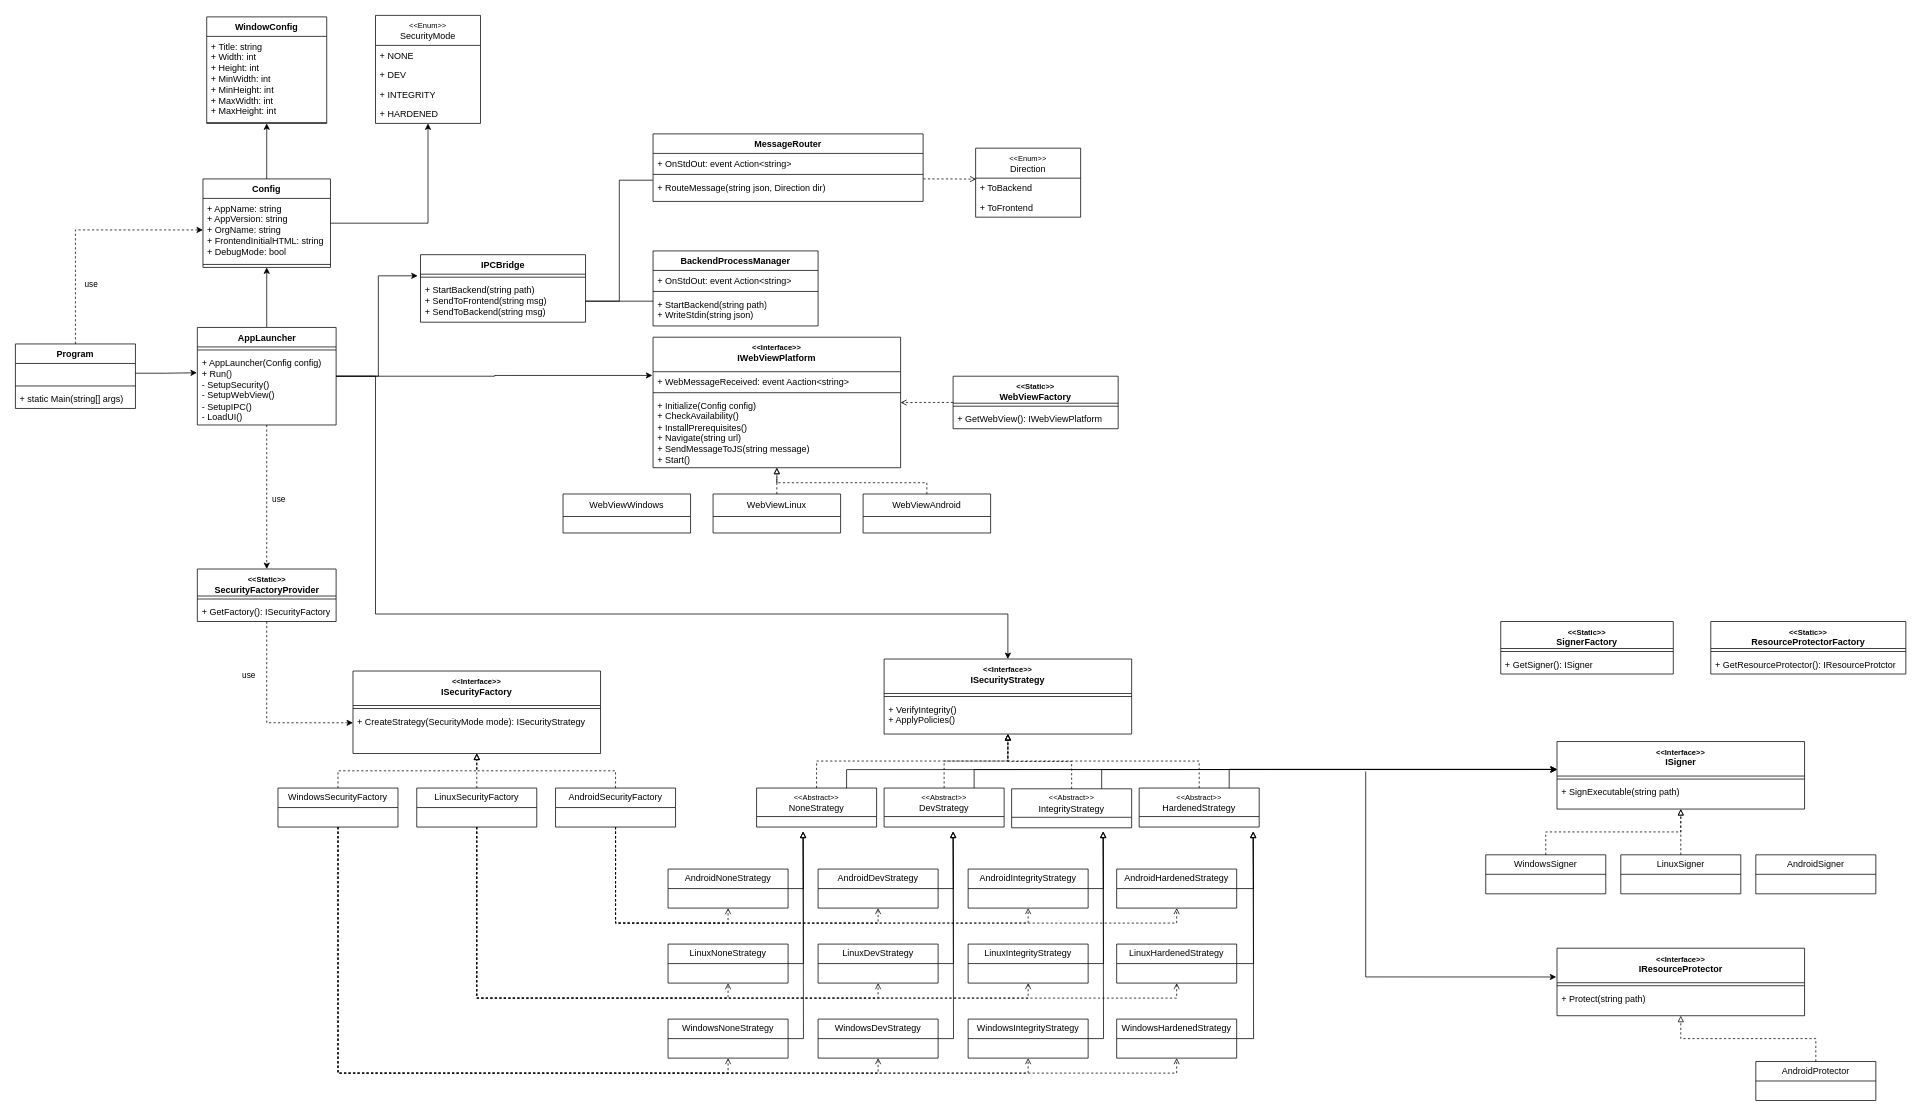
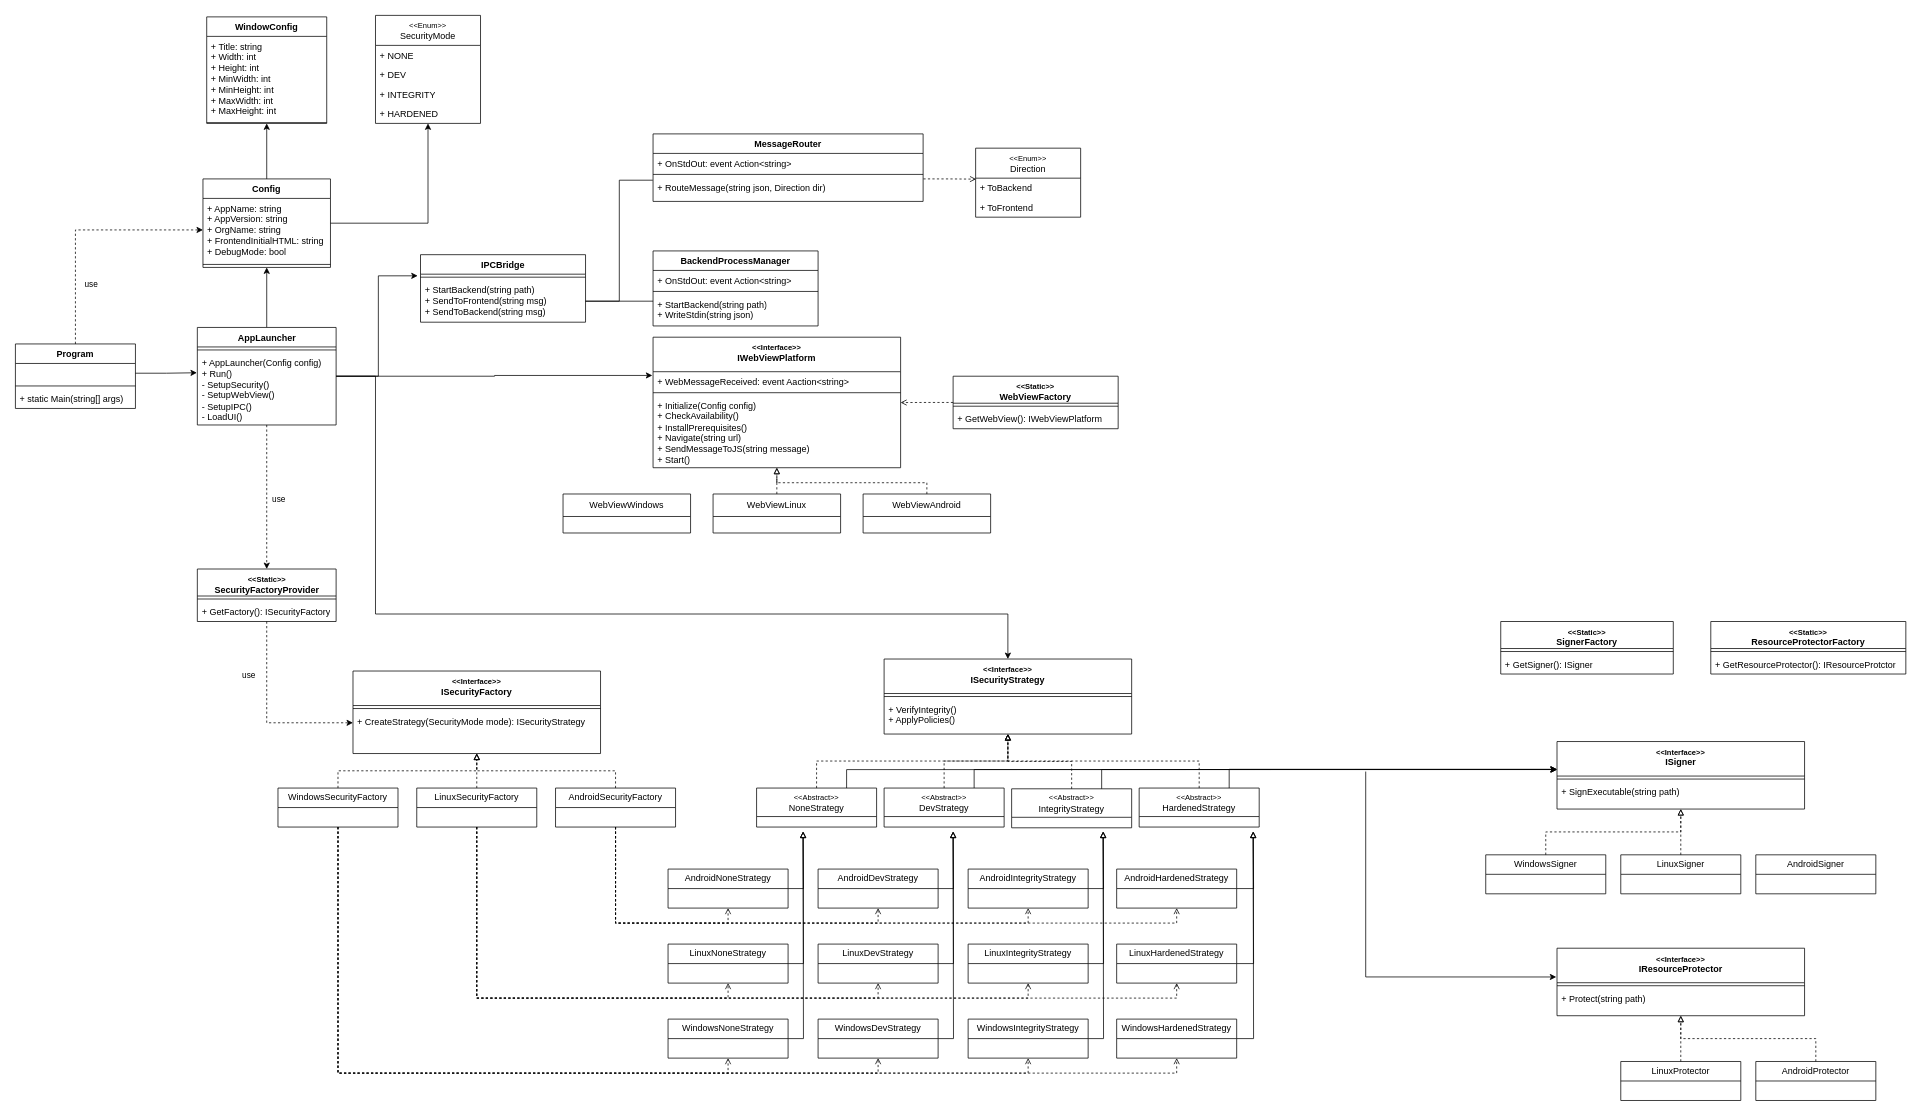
none -> (1680, 1050)
none -> (1680, 1081)
